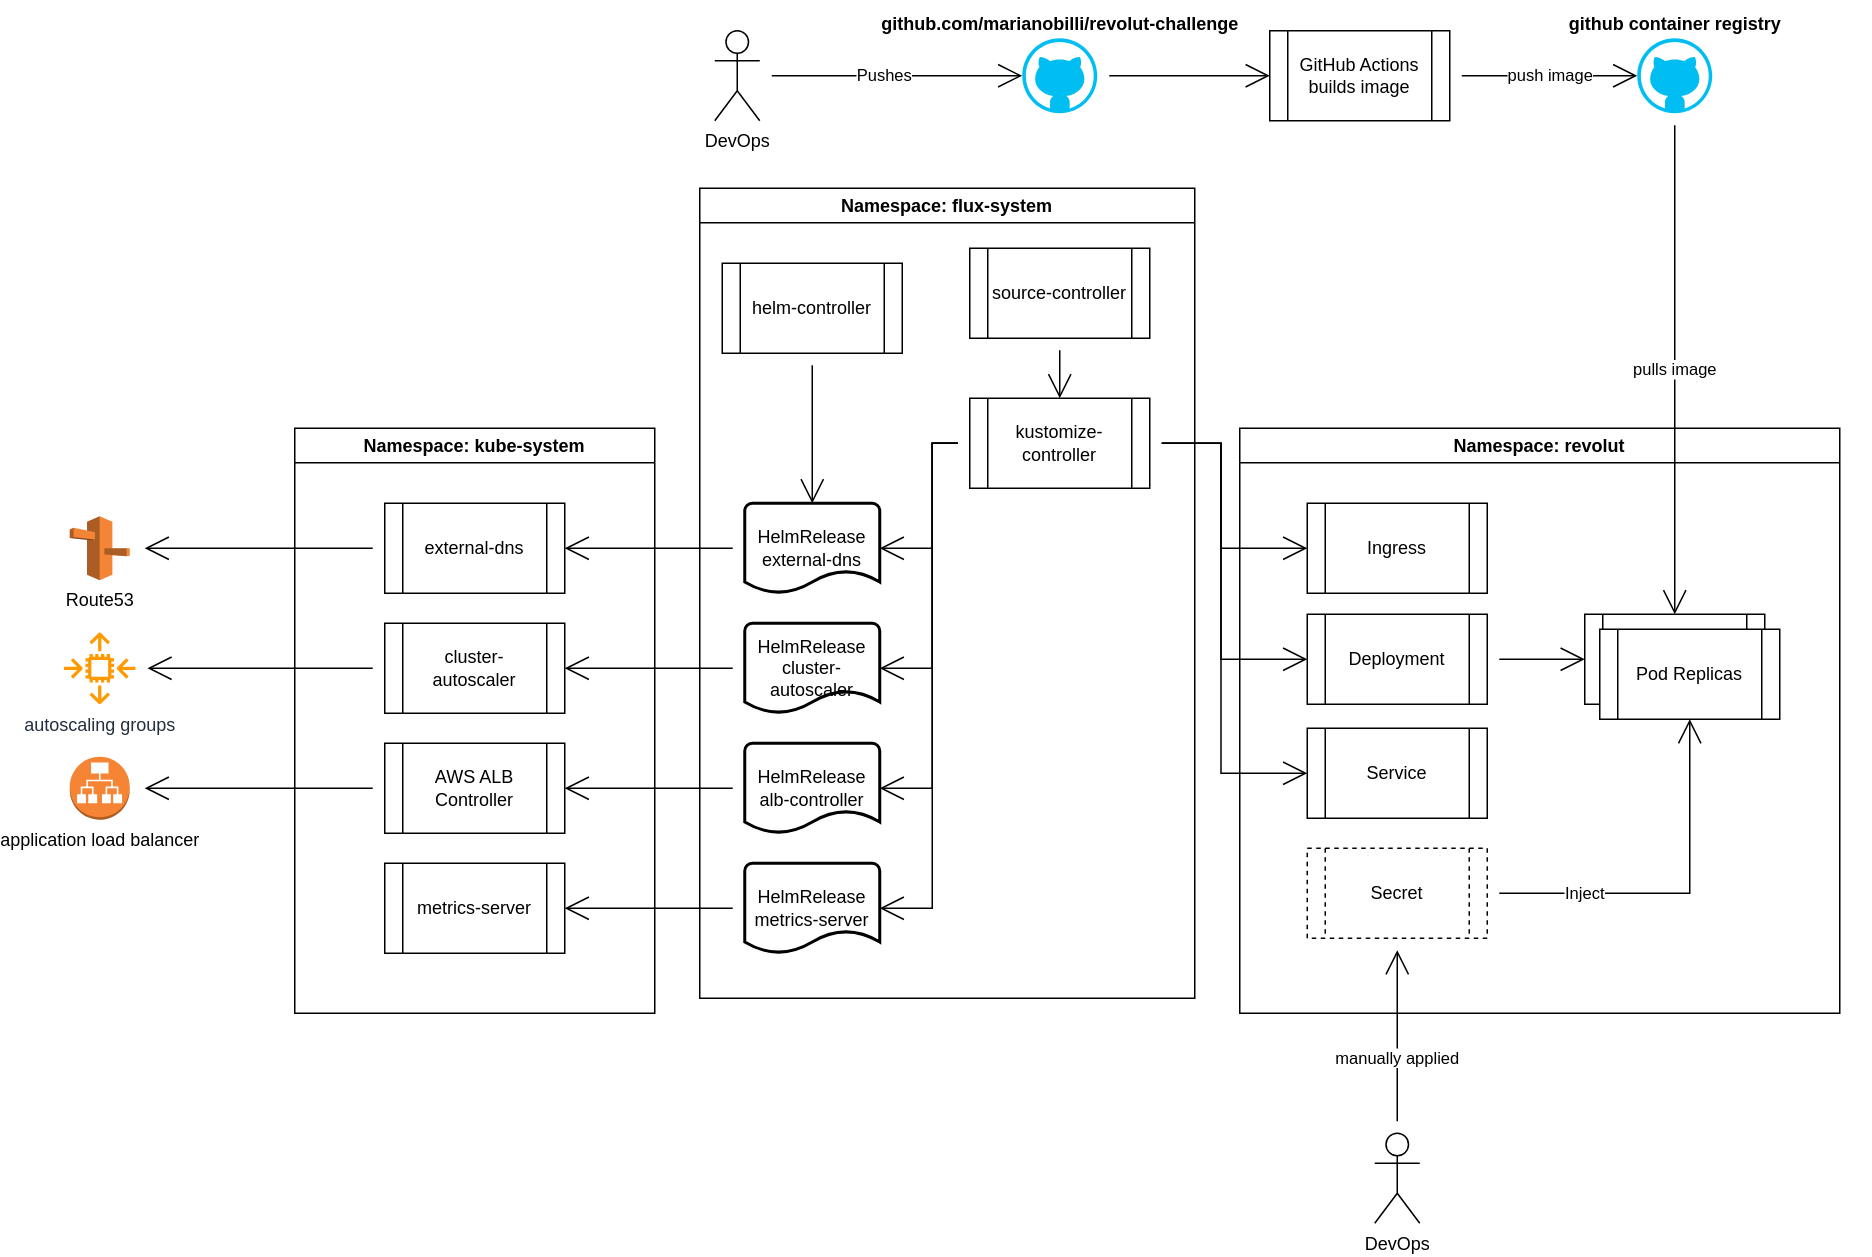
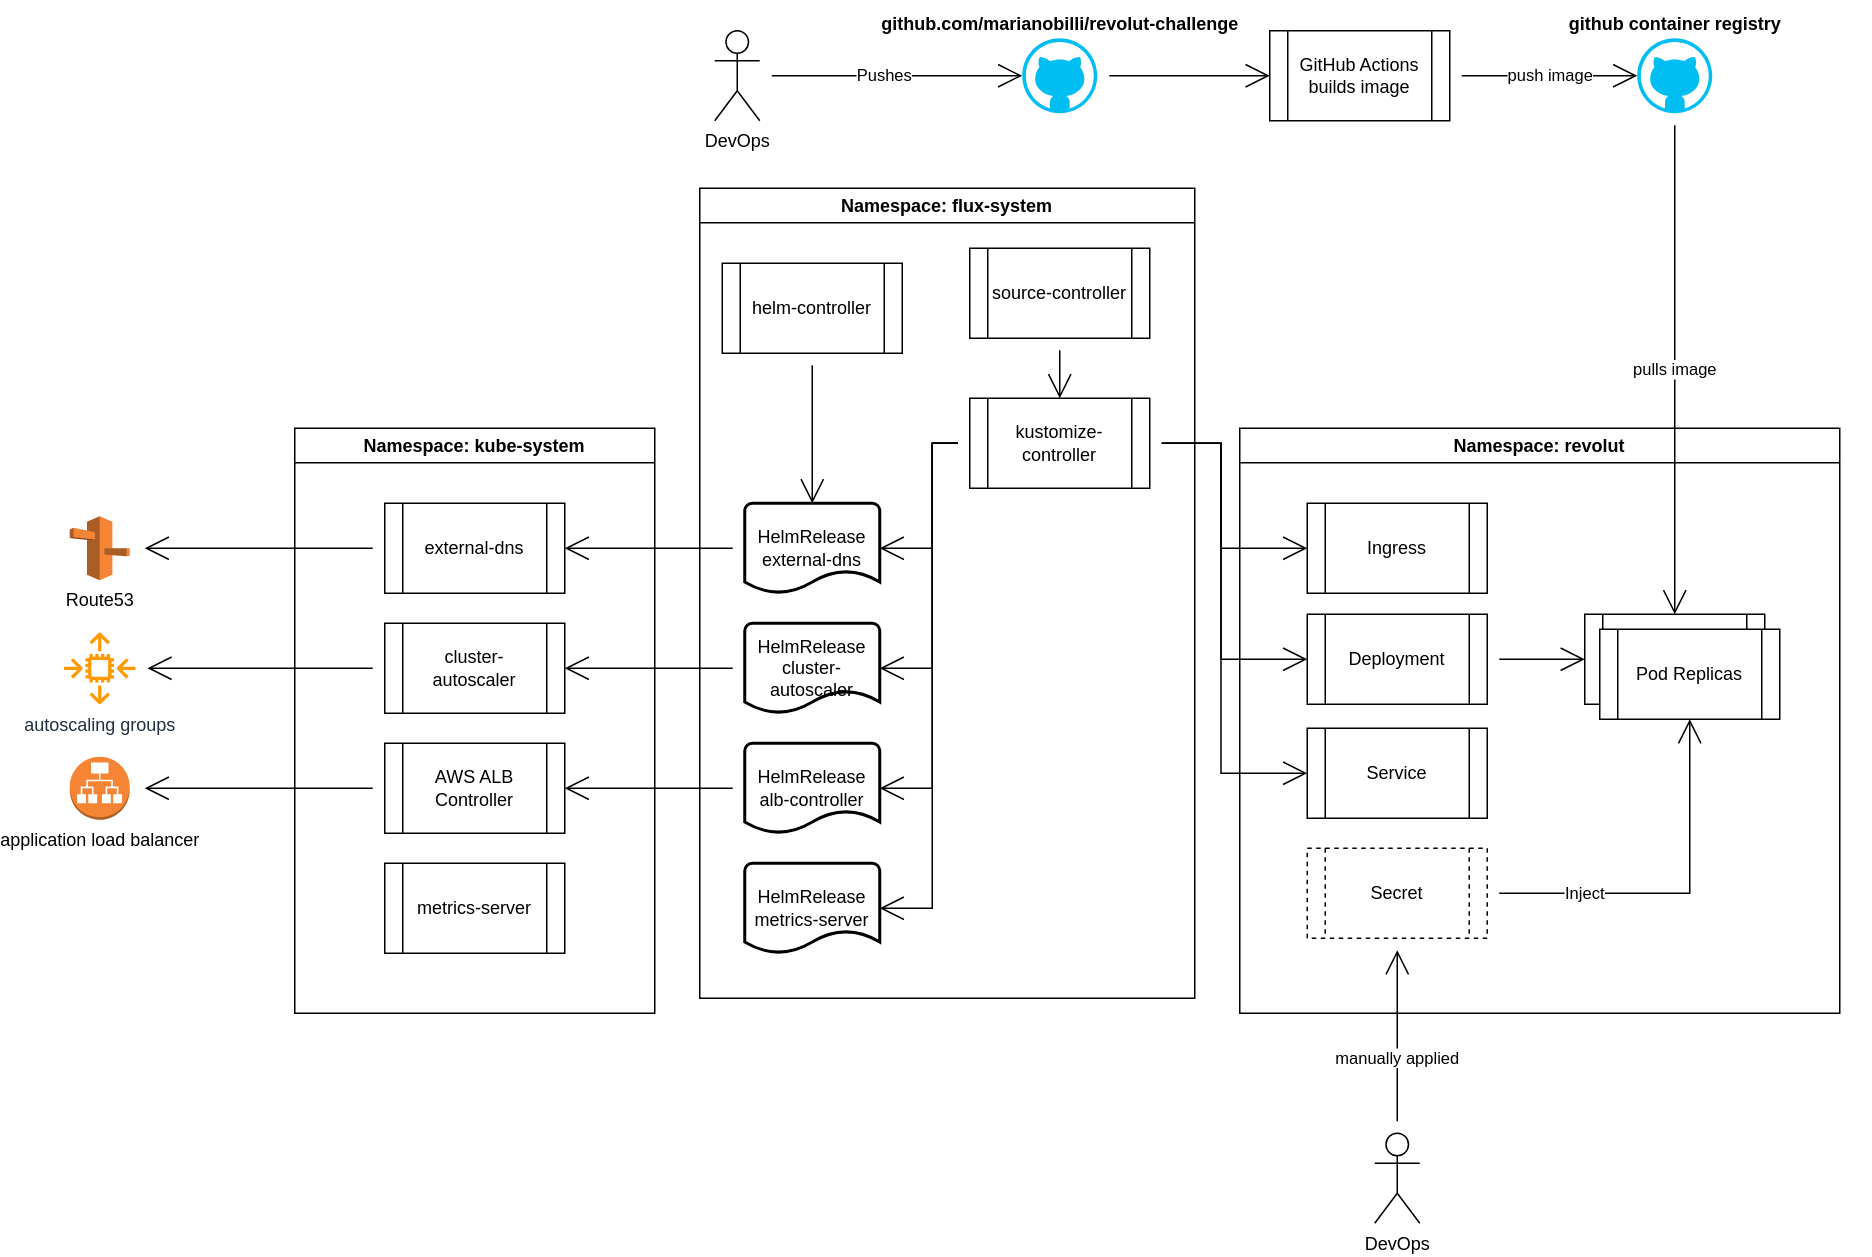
(650, 908) -> none
